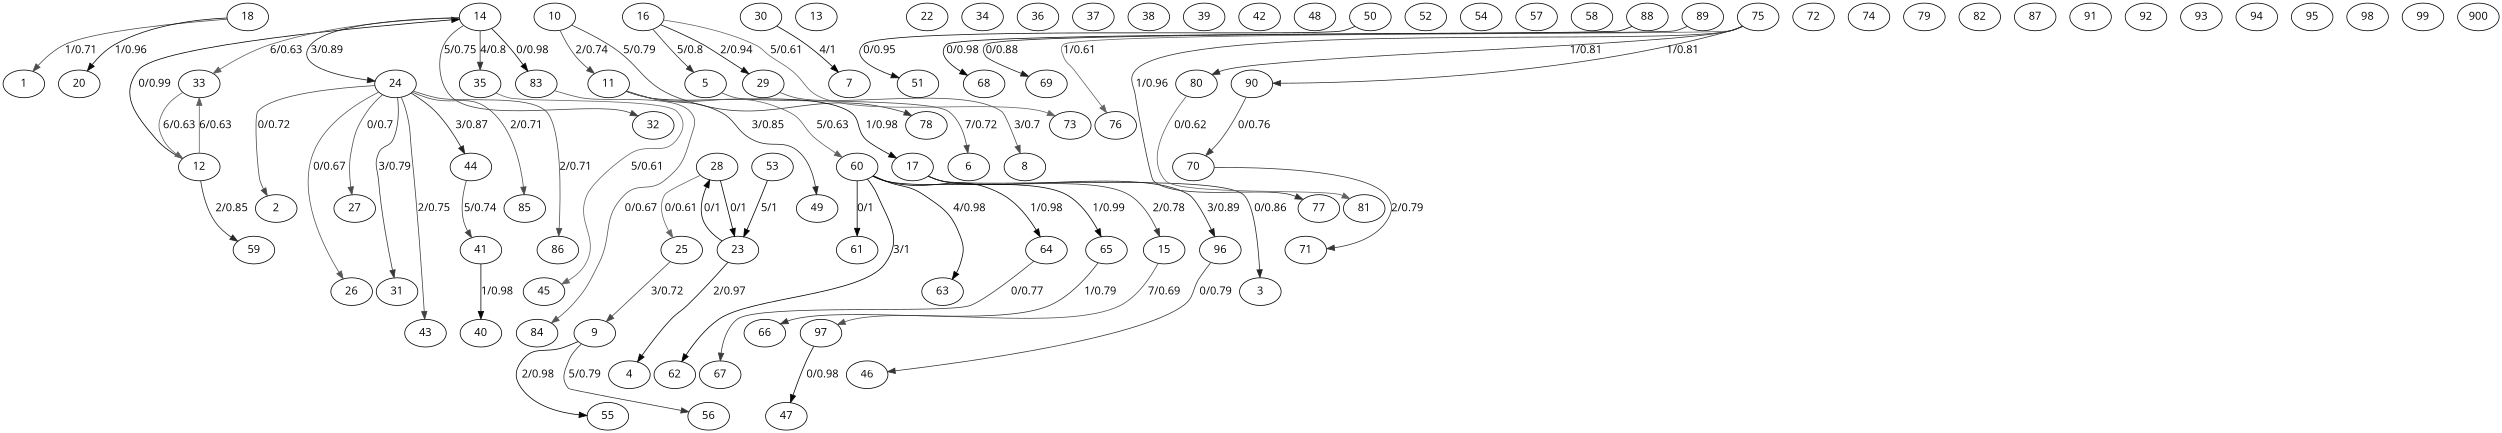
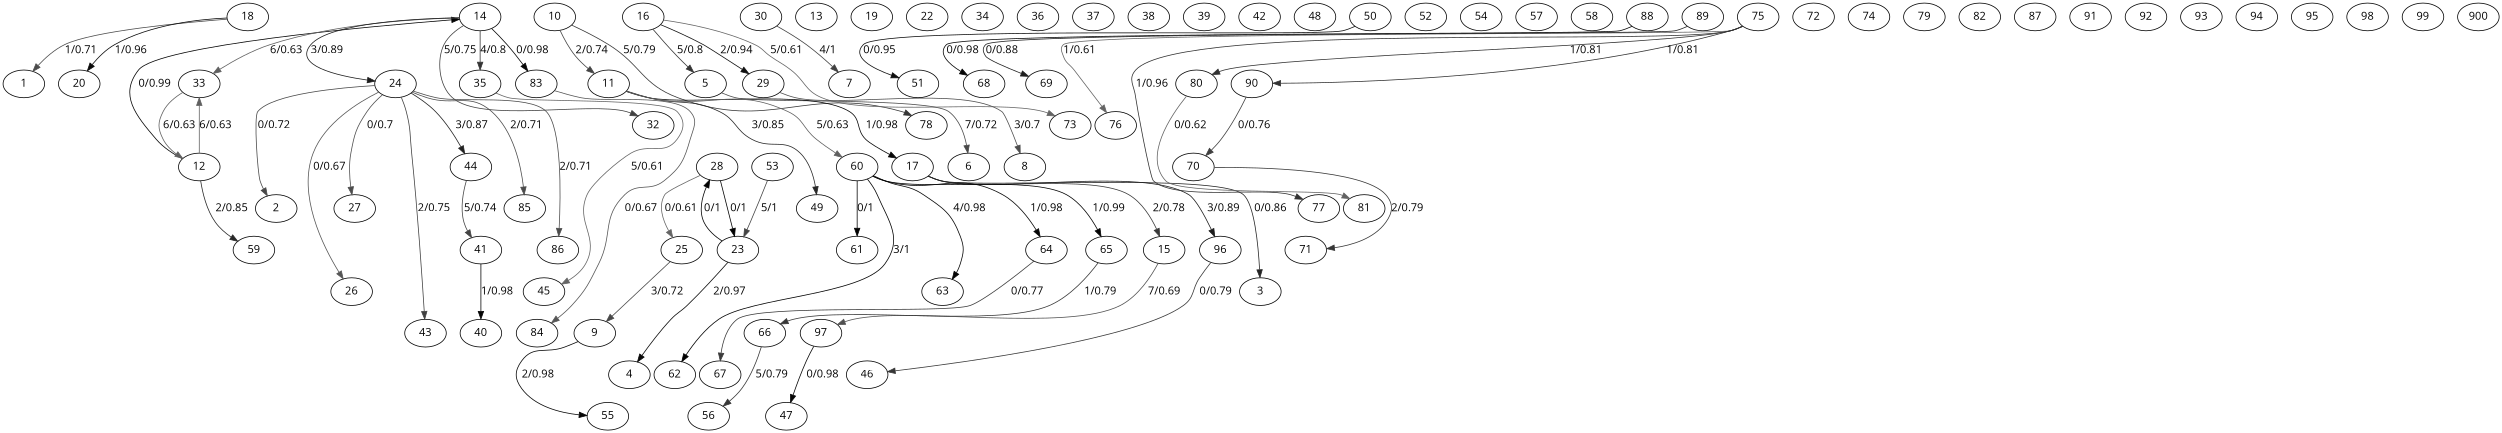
none -> (872, 17)
(806, 44) -> (806, 44)
(757, 205) -> (757, 205)
(397, 292) -> none
(600, 395) -> (749, 377)
